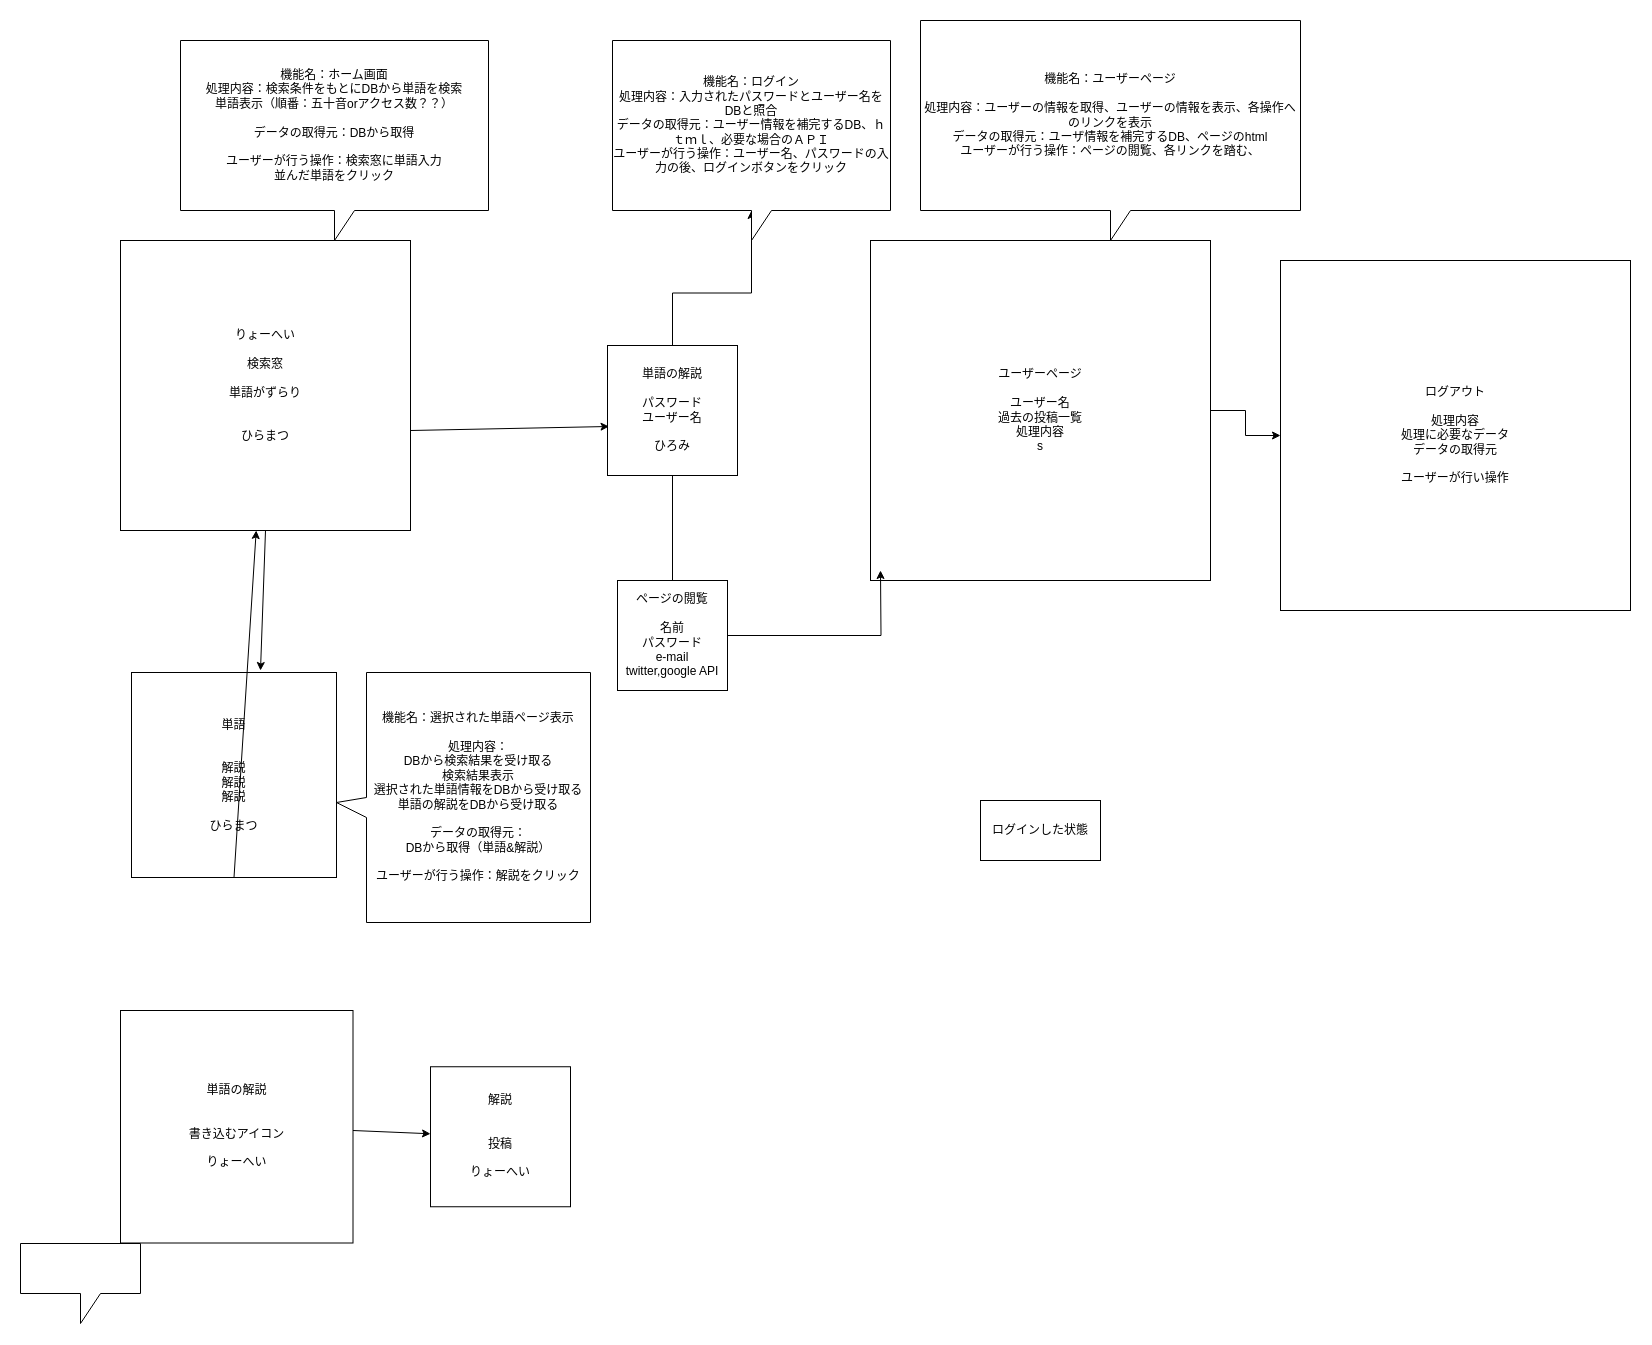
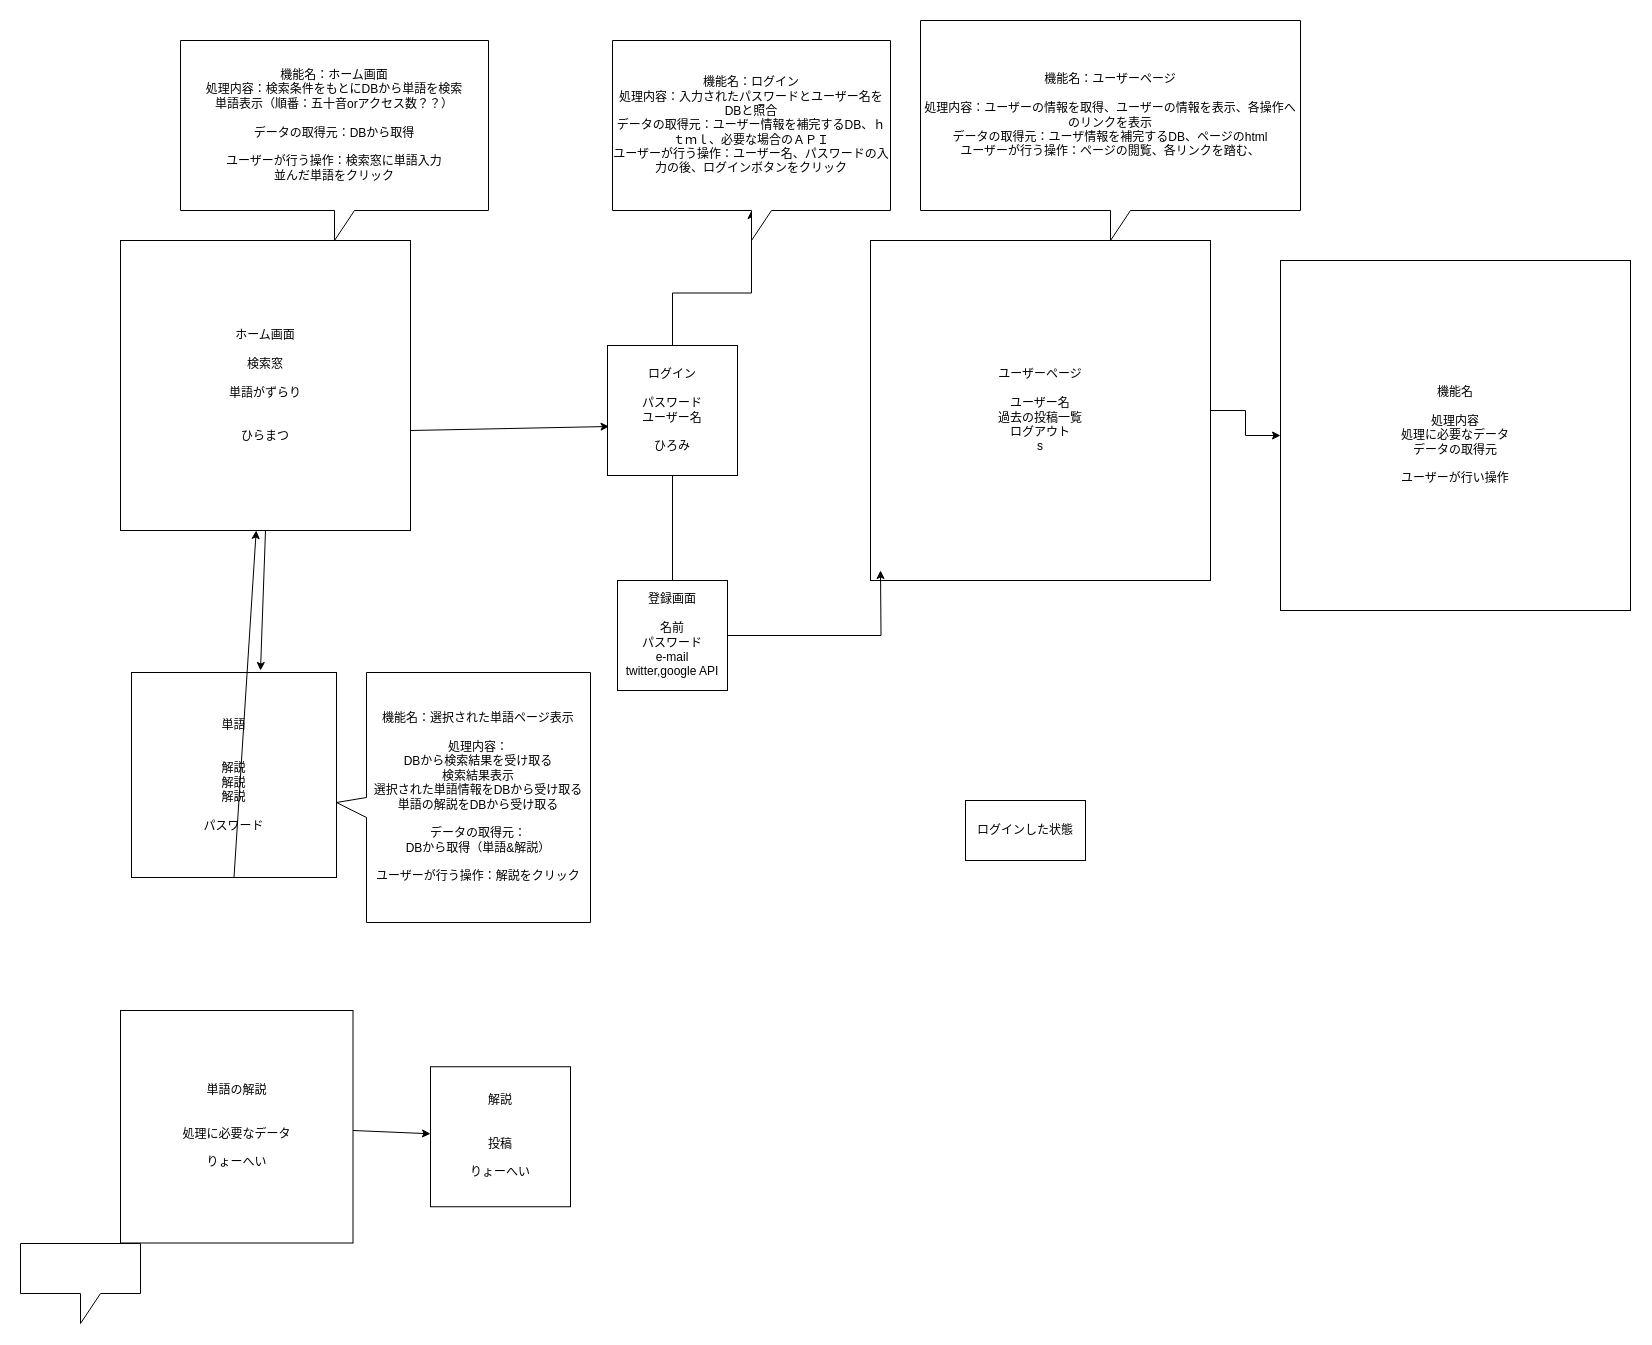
(266, 386) -> (266, 386)
(673, 411) -> (673, 411)
(1041, 411) -> (1041, 411)
(1456, 436) -> (1456, 436)
(673, 636) -> (673, 636)
(234, 776) -> (234, 776)
(1041, 831) -> (1026, 831)
(237, 1127) -> (237, 1127)
